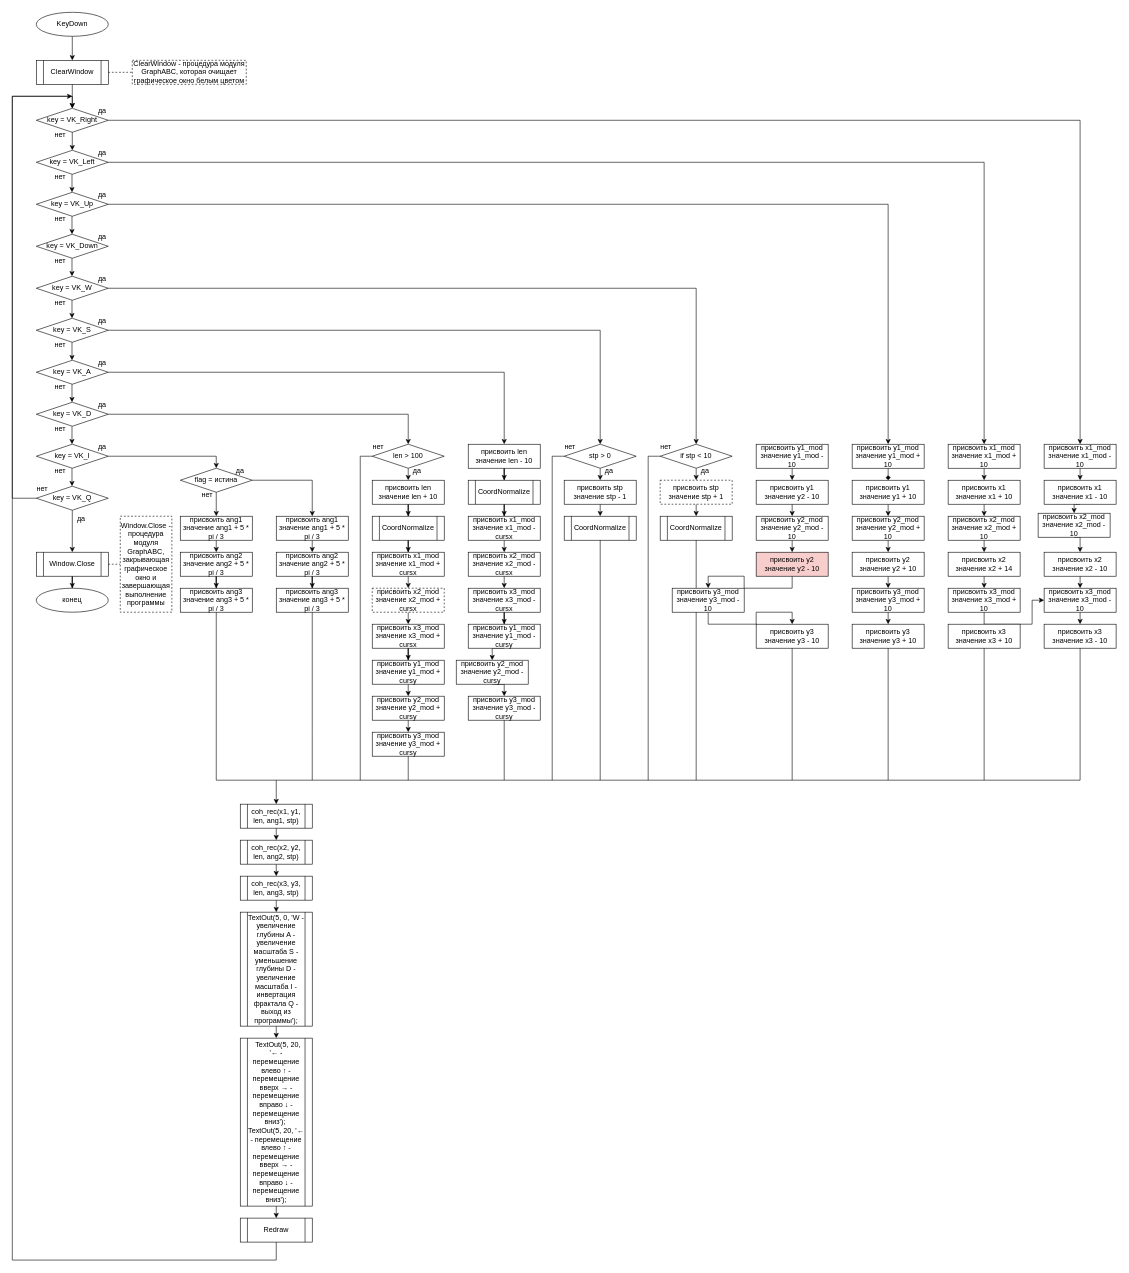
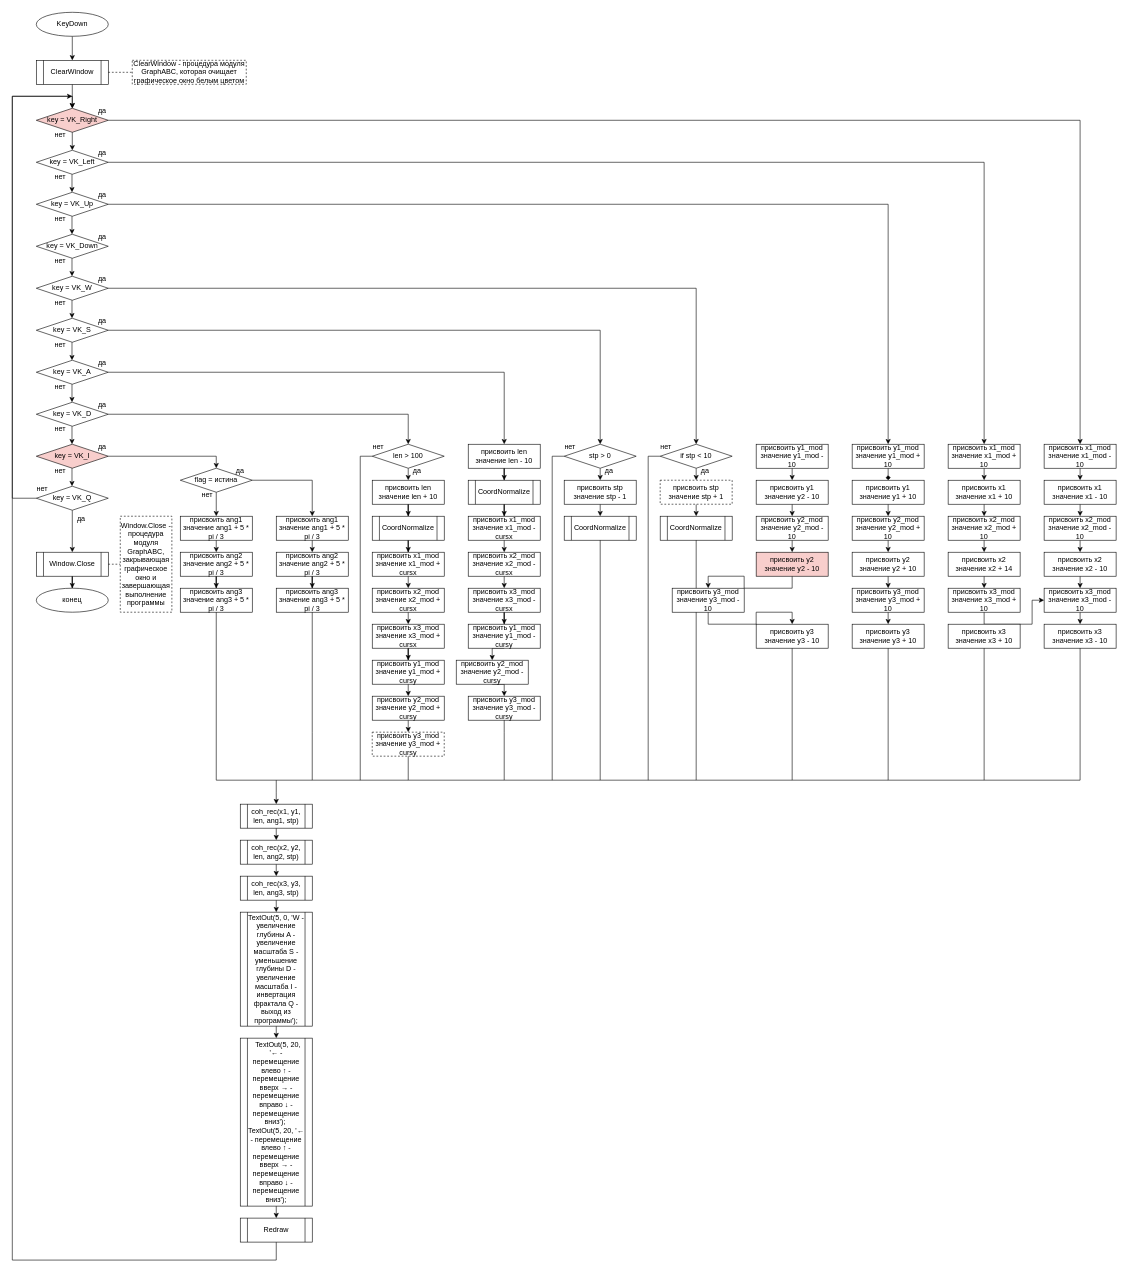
(72, 120) -> (72, 120)
(72, 456) -> (72, 456)
(1074, 525) -> (1080, 528)
(408, 600) -> (408, 600)
(408, 744) -> (408, 744)
